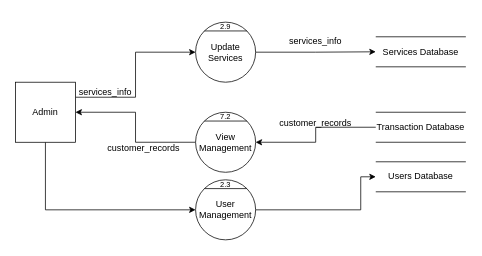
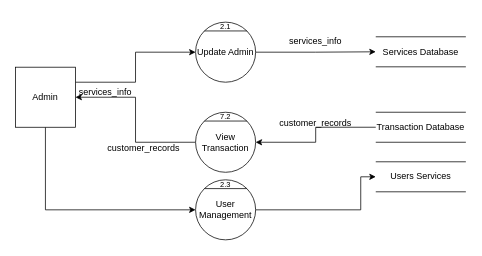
(225, 27) -> (225, 27)
(225, 52) -> (225, 52)
(45, 112) -> (45, 97)
(225, 142) -> (225, 142)
(420, 177) -> (420, 177)
